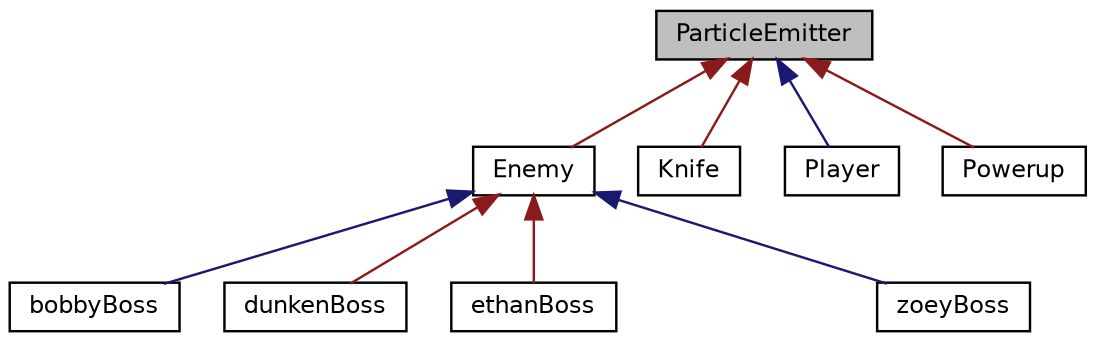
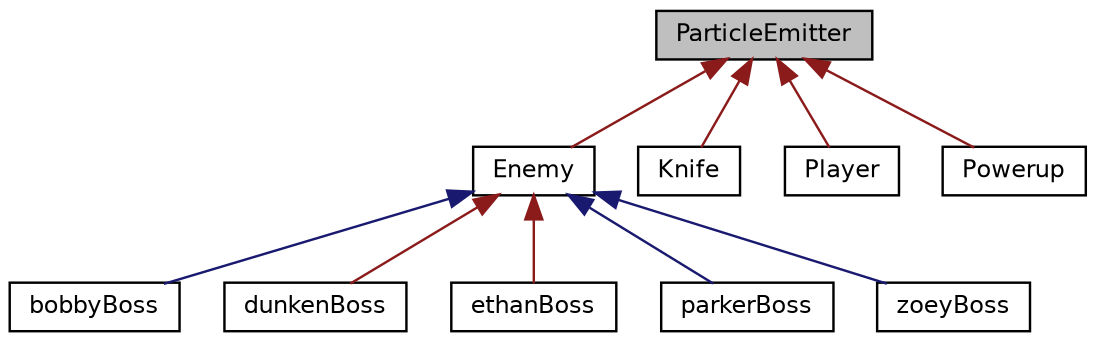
(810, 114) -> (810, 114)
none -> (747, 307)
